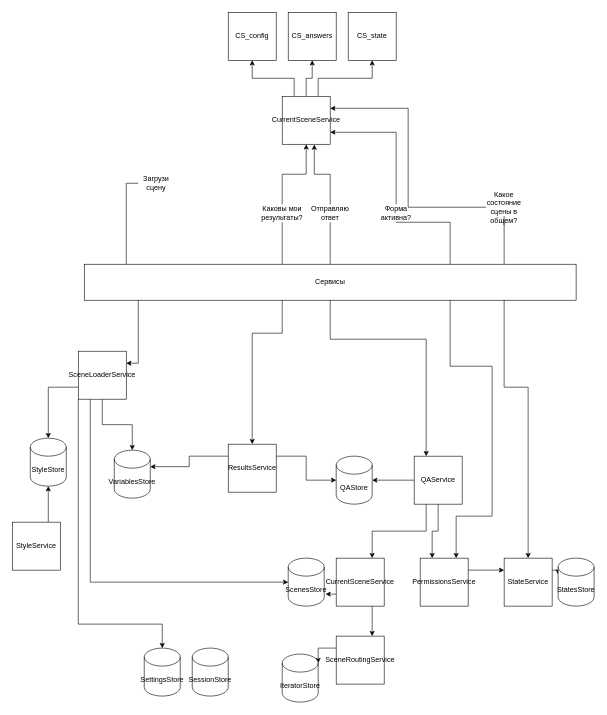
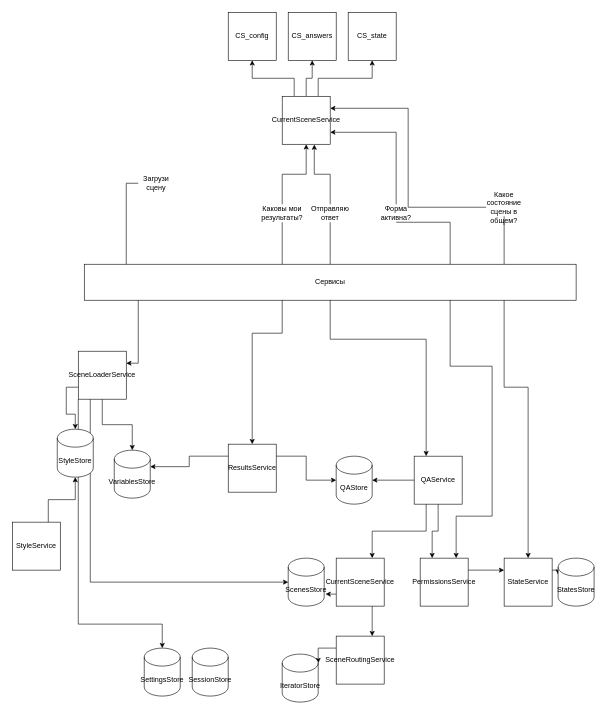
(48, 462) -> (75, 453)
